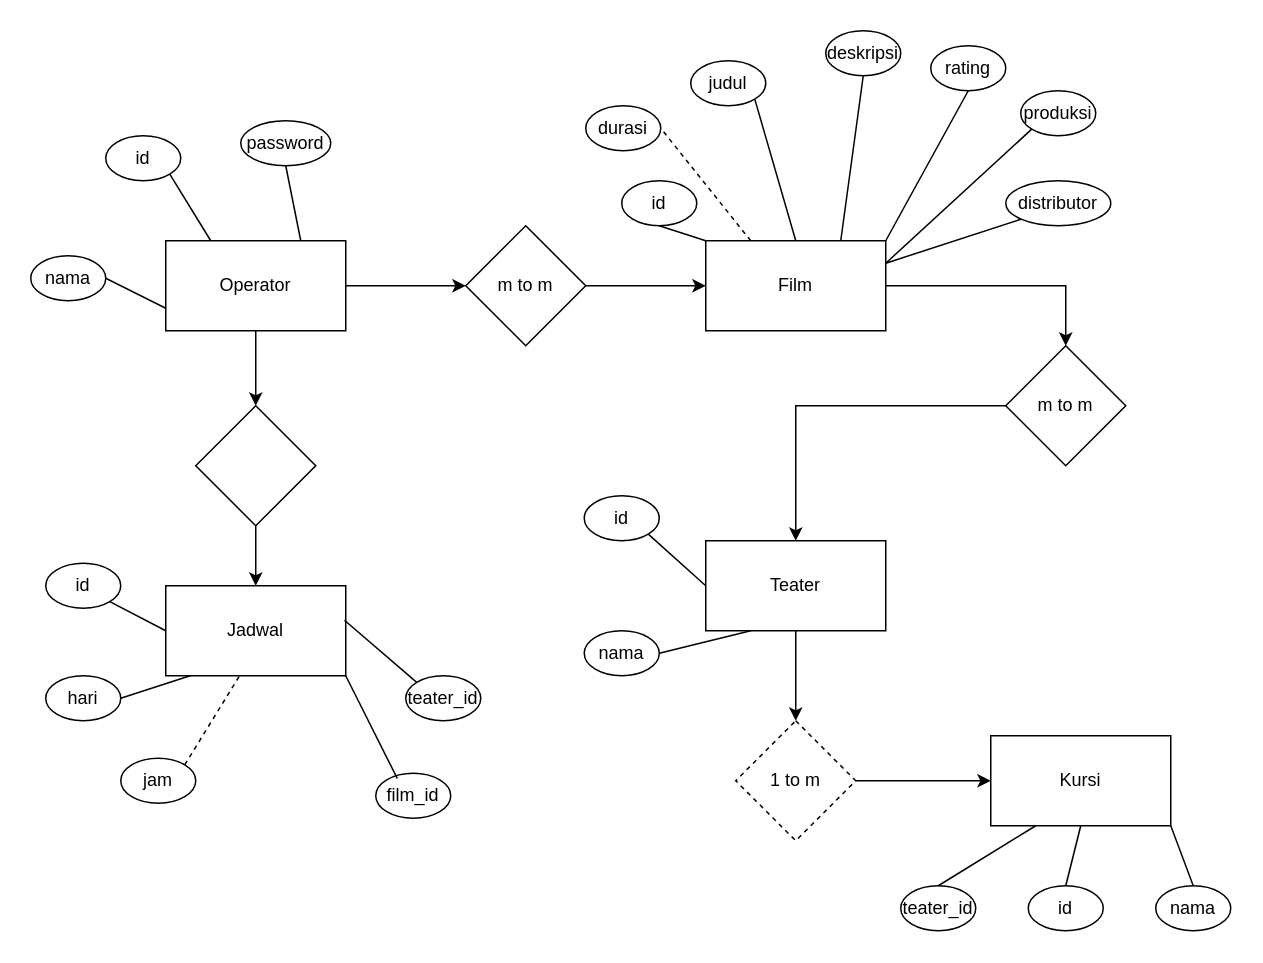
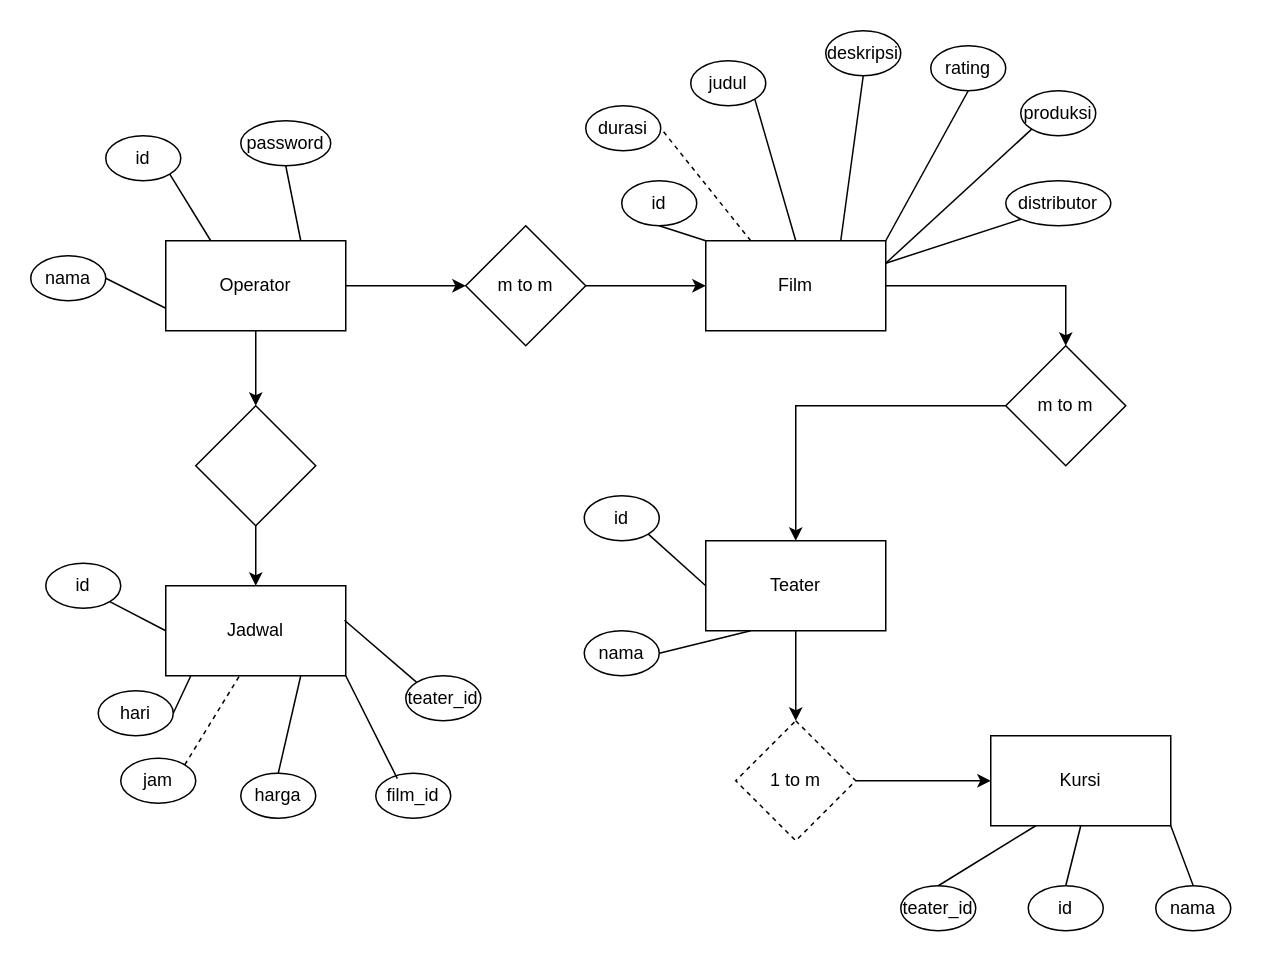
(83, 698) -> (136, 713)
none -> (290, 725)
none -> (278, 796)
